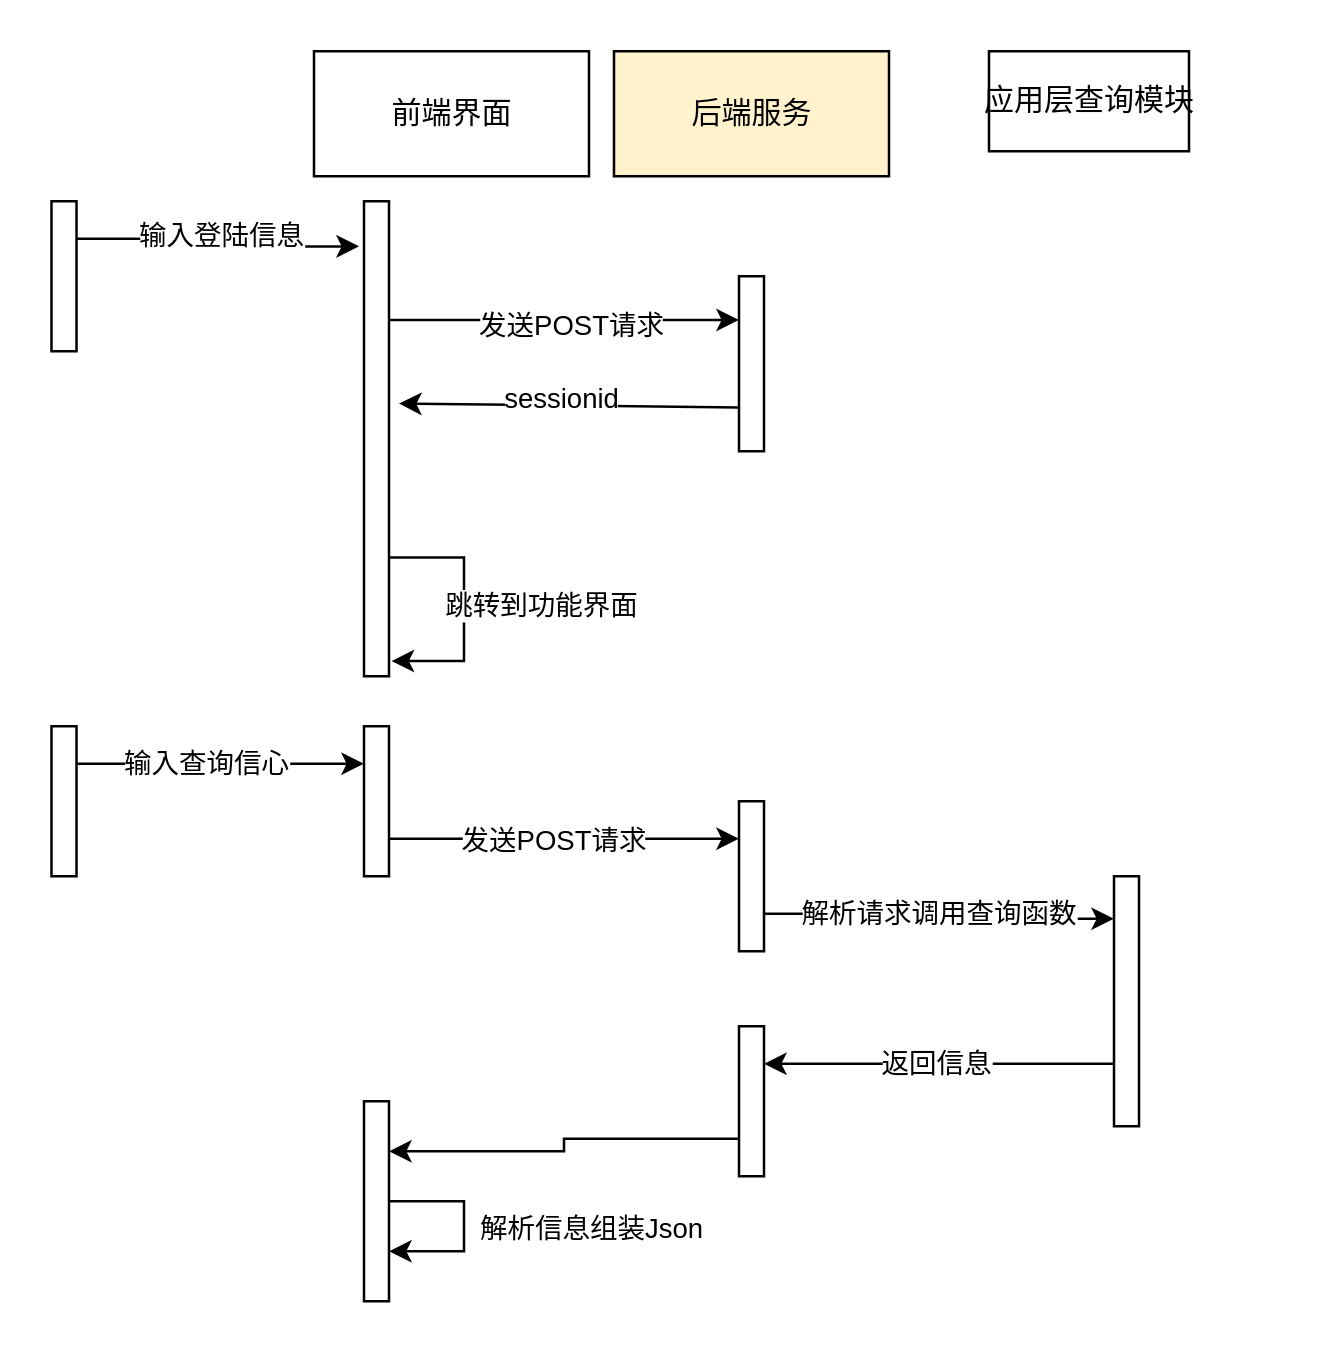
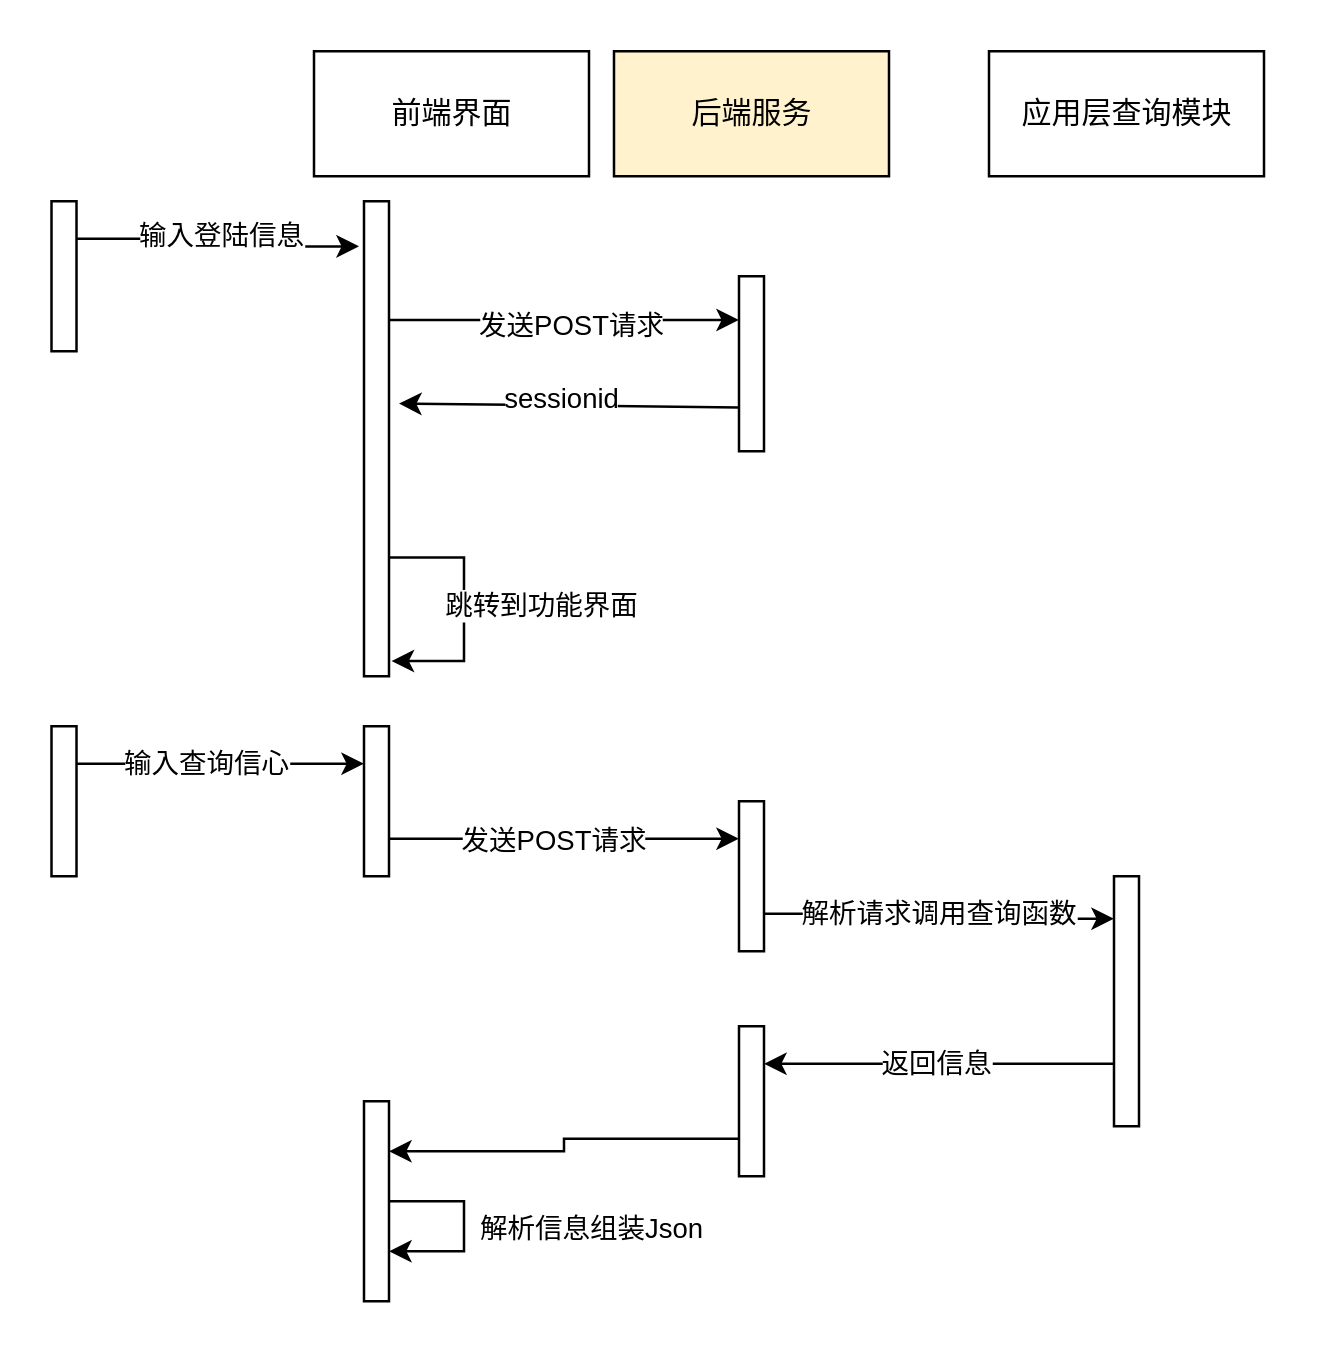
(1089, 101) -> (1126, 114)
